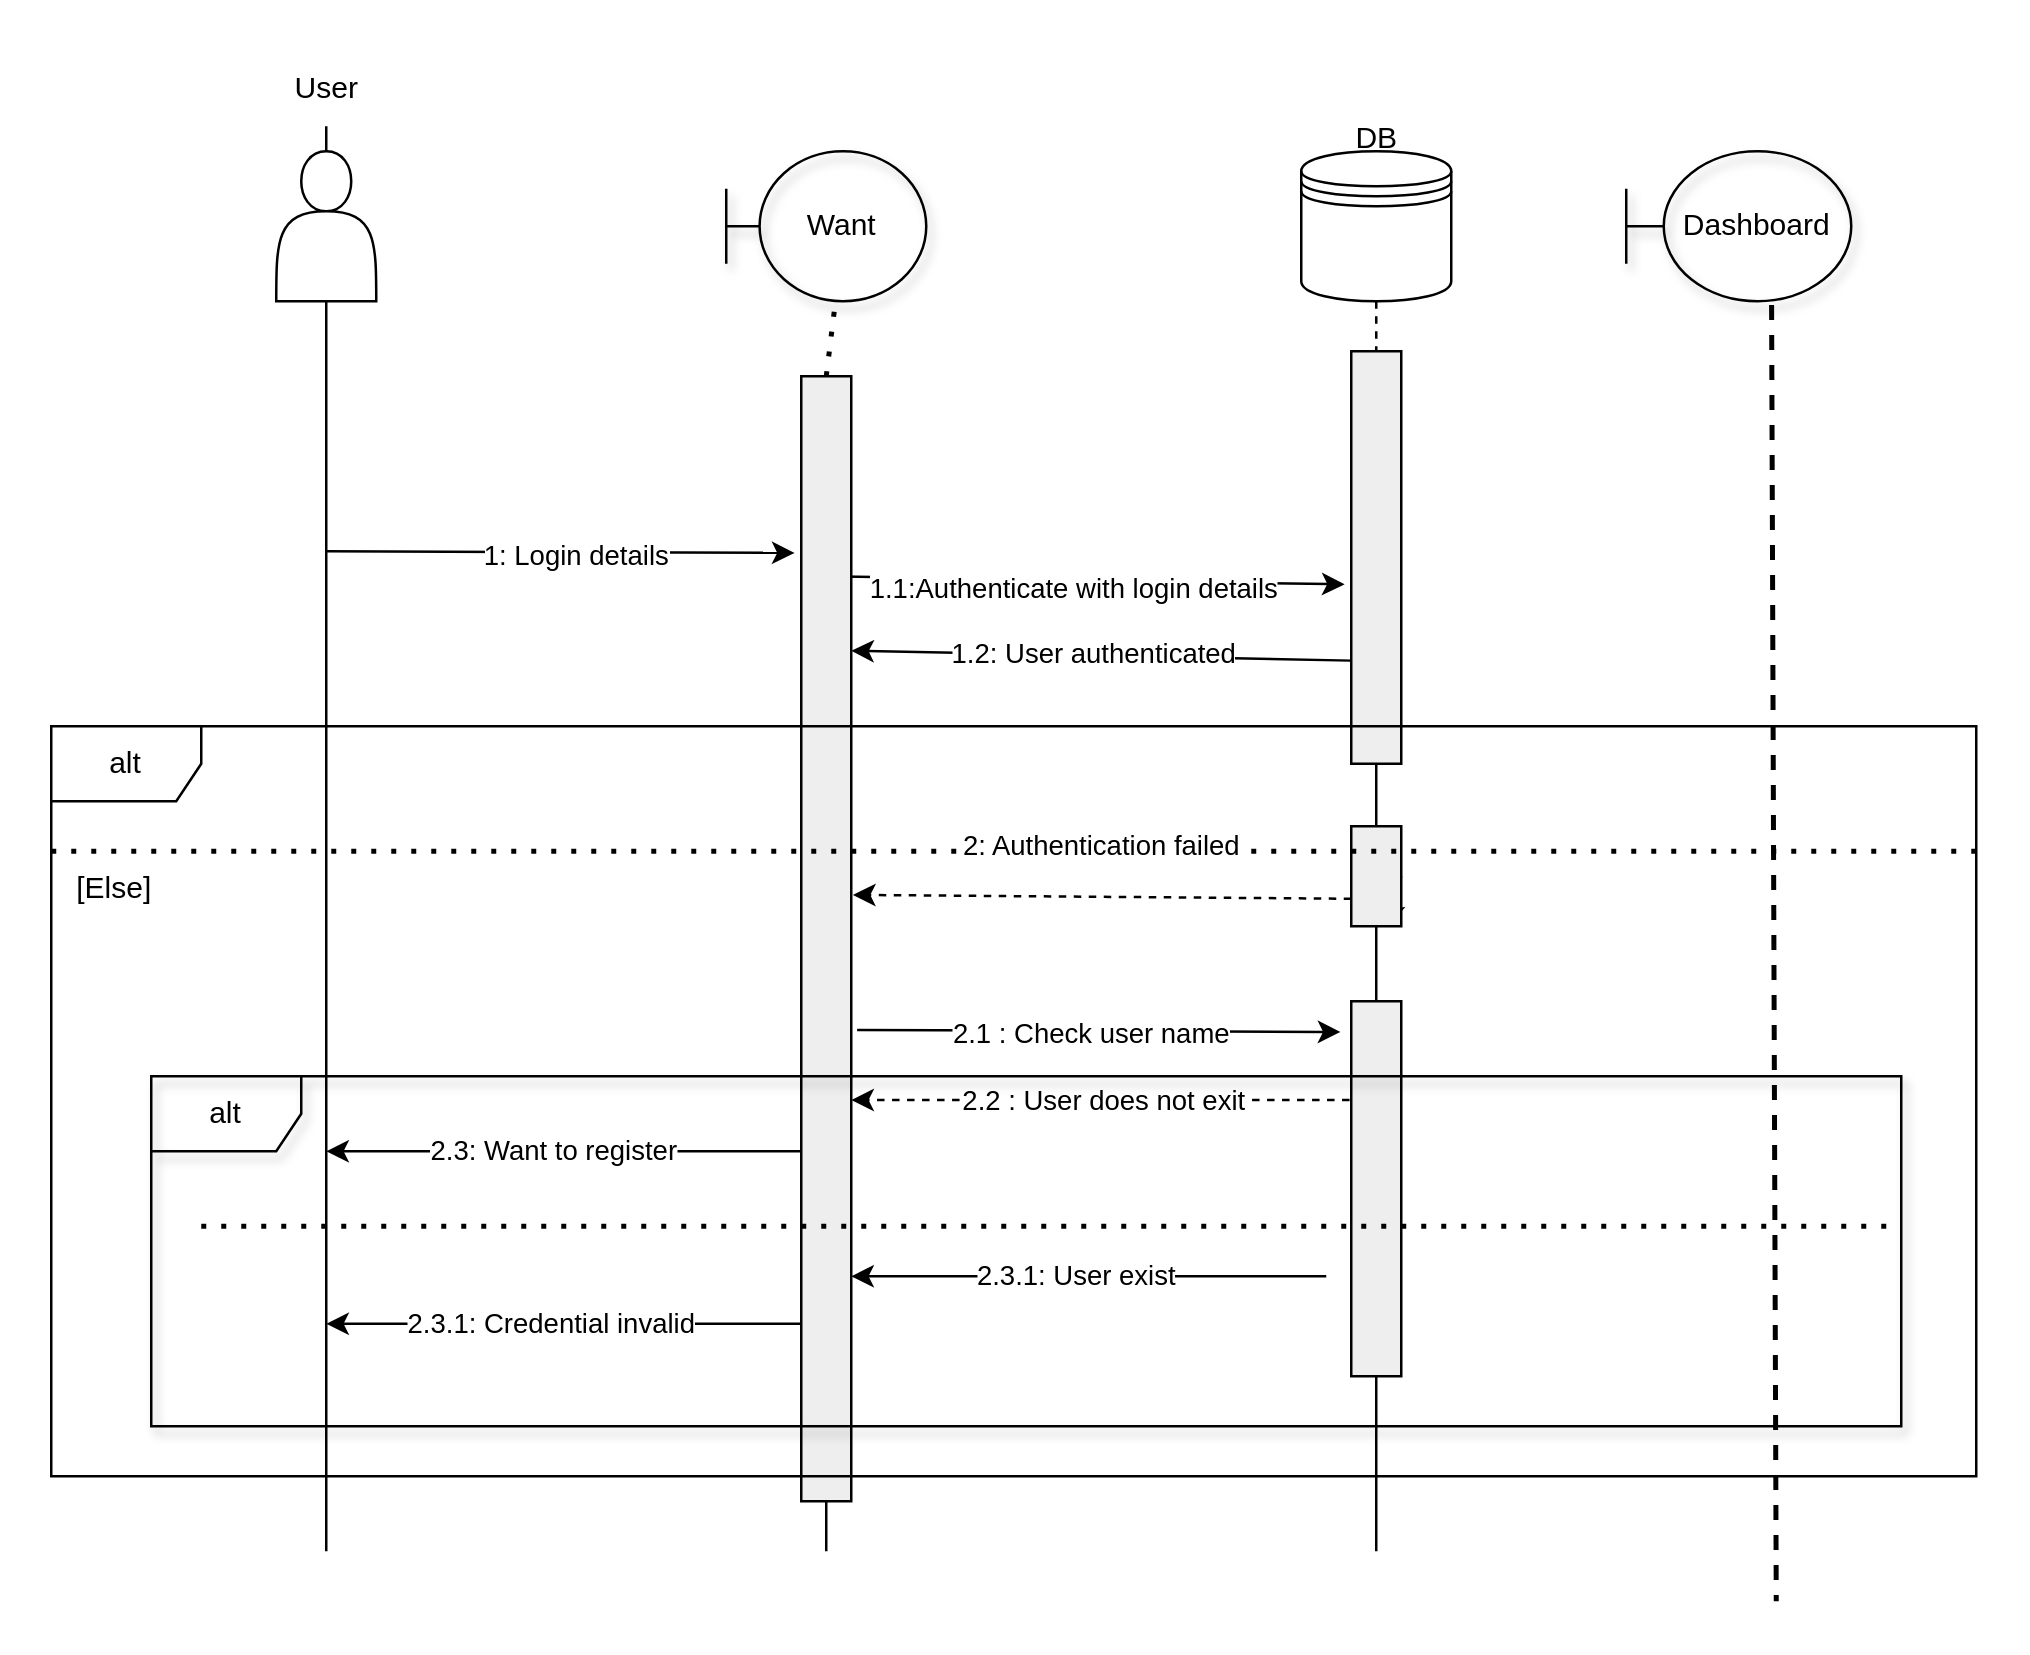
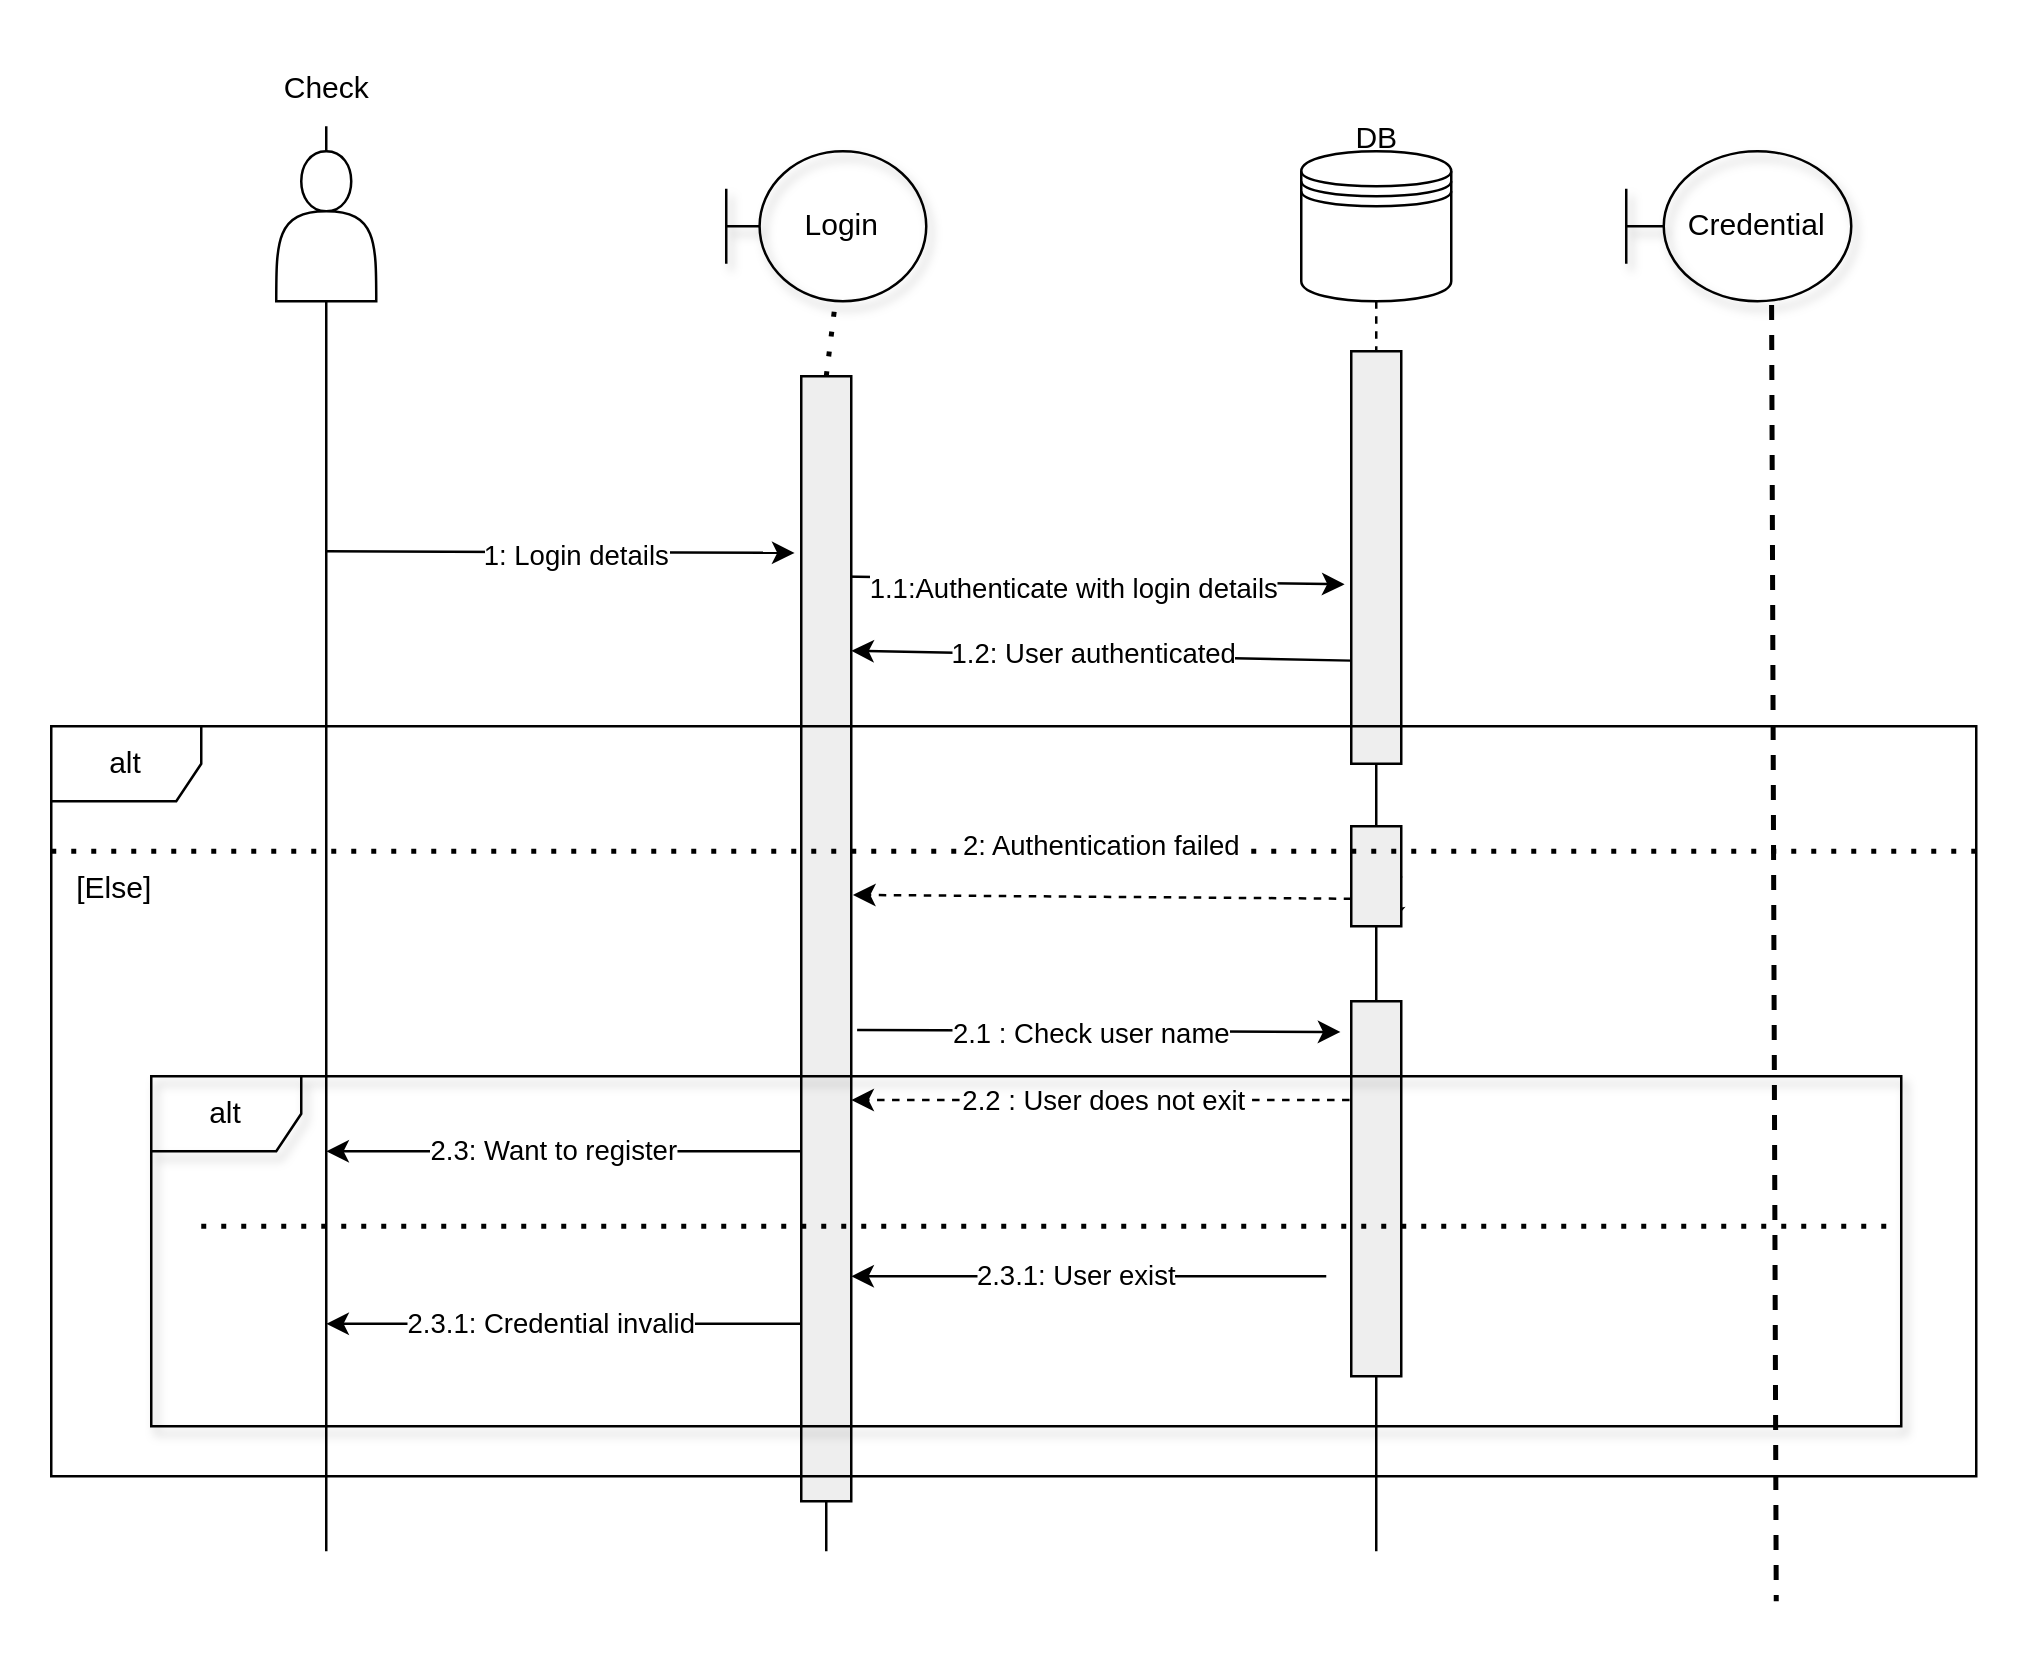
(328, 89) -> (328, 89)
(843, 226) -> (843, 226)
(1758, 226) -> (1758, 226)
